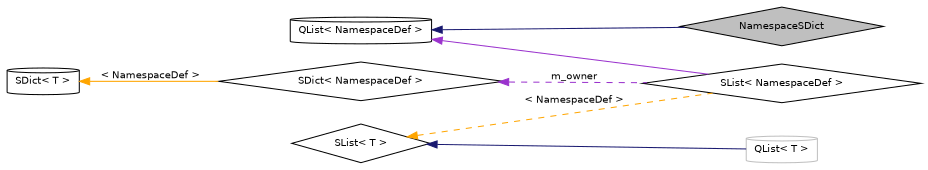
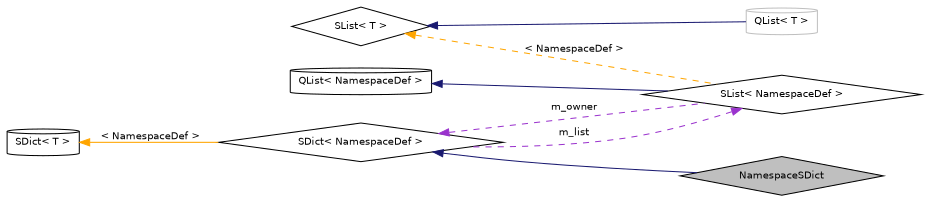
(564, 29) -> (570, 165)
(575, 57) -> (555, 87)
none -> (603, 141)
